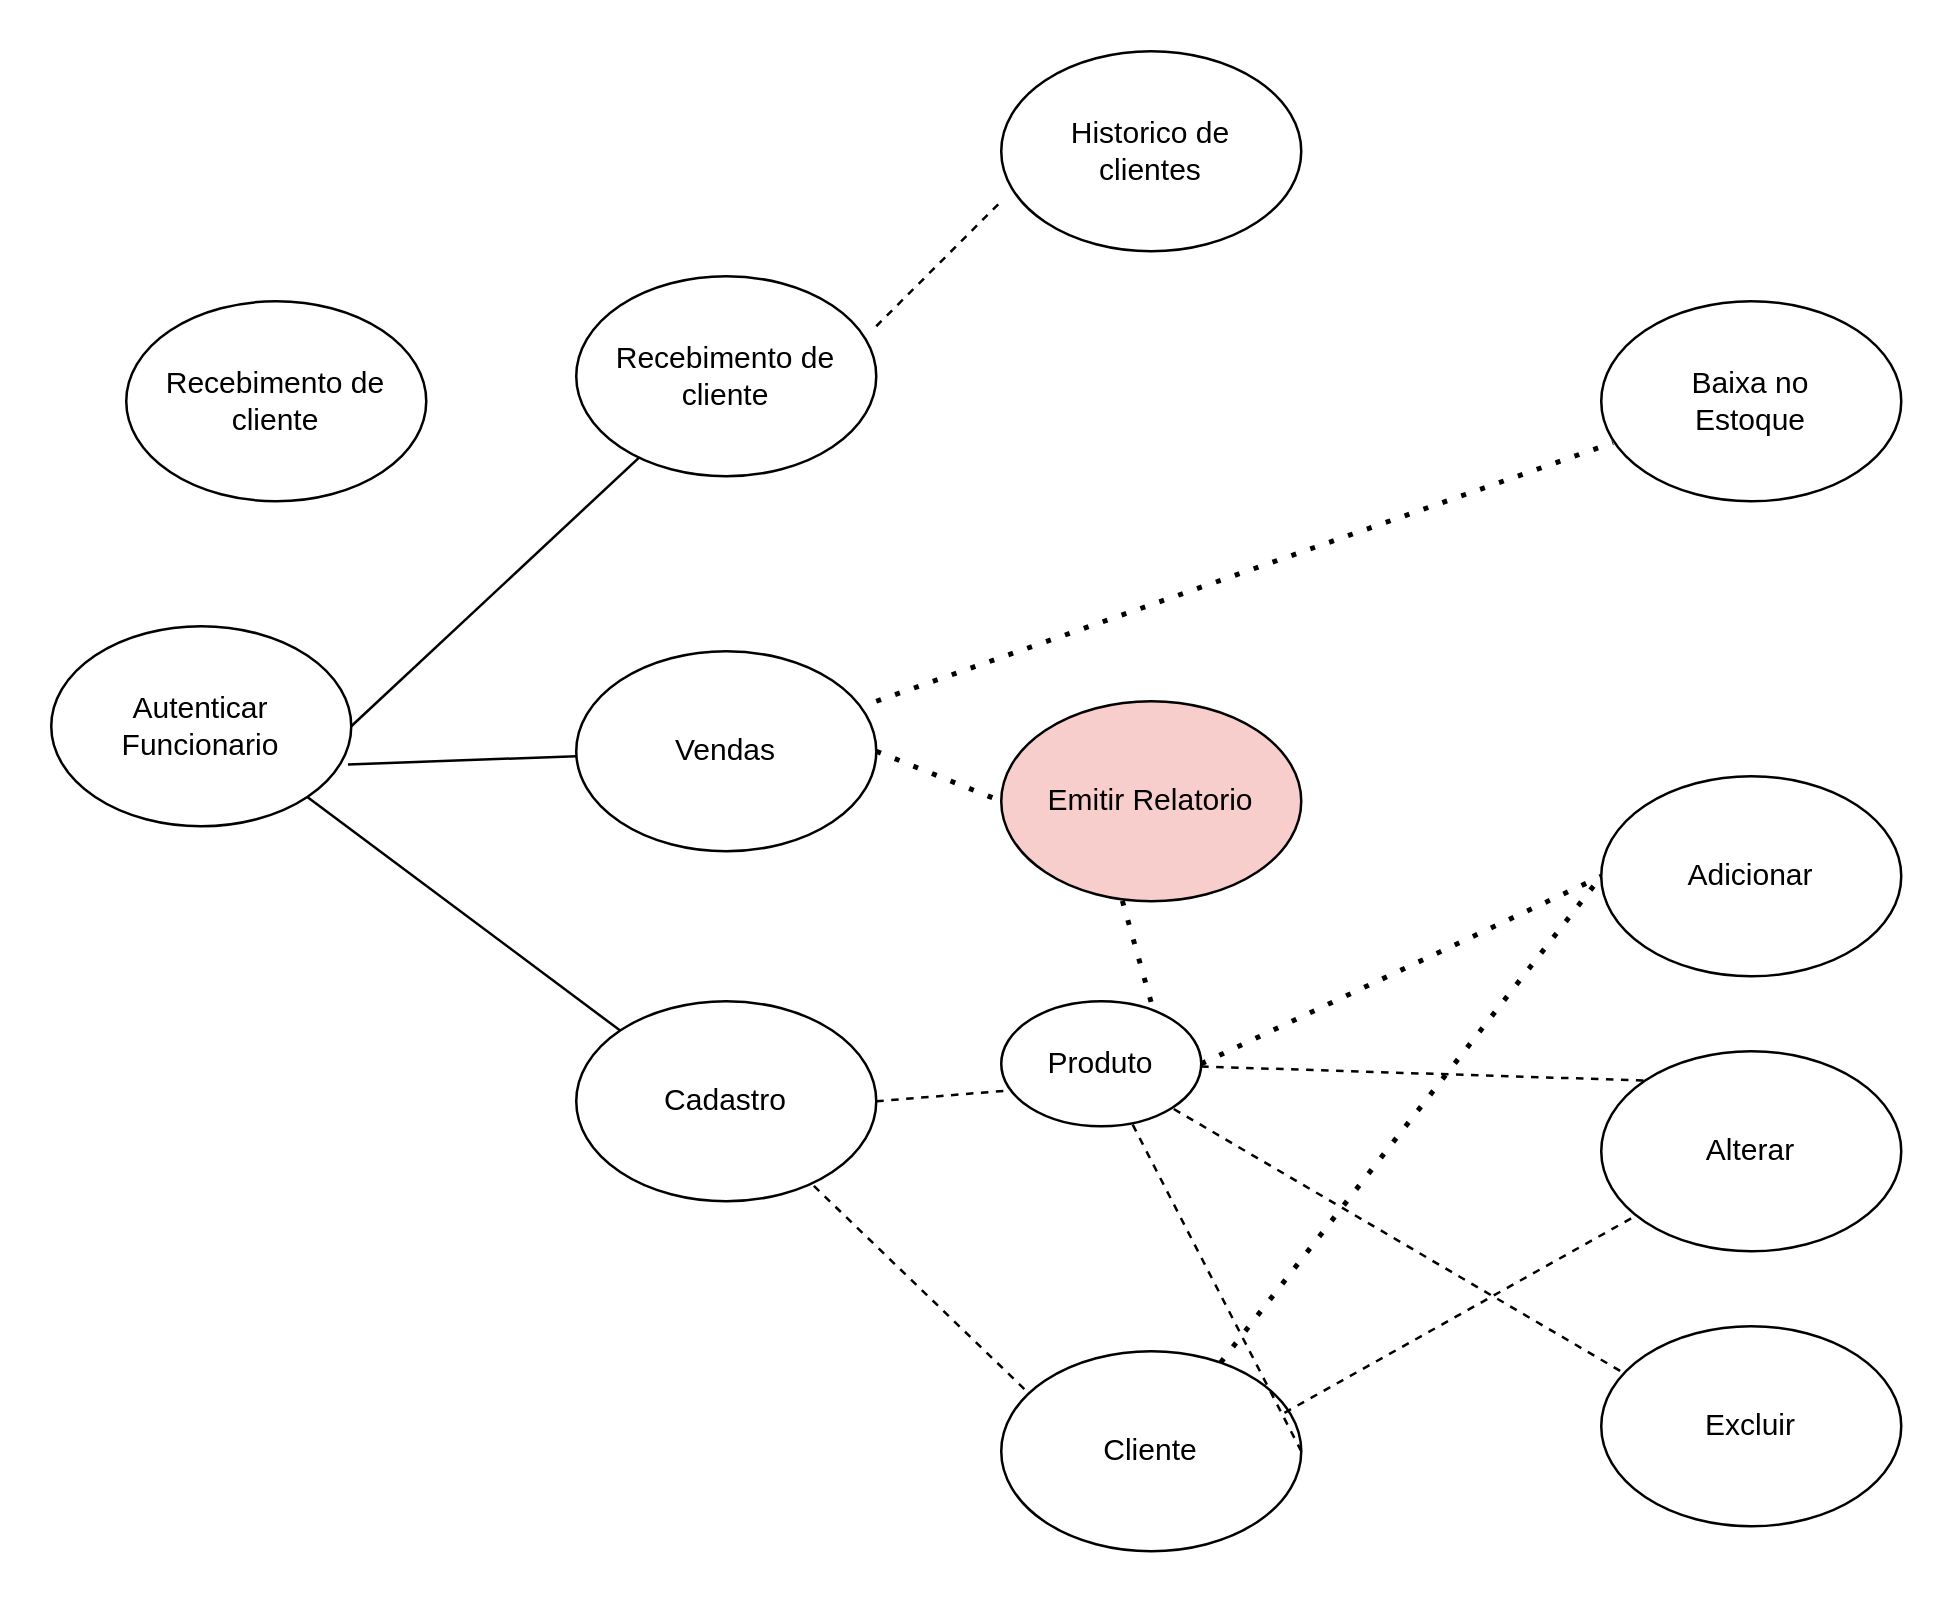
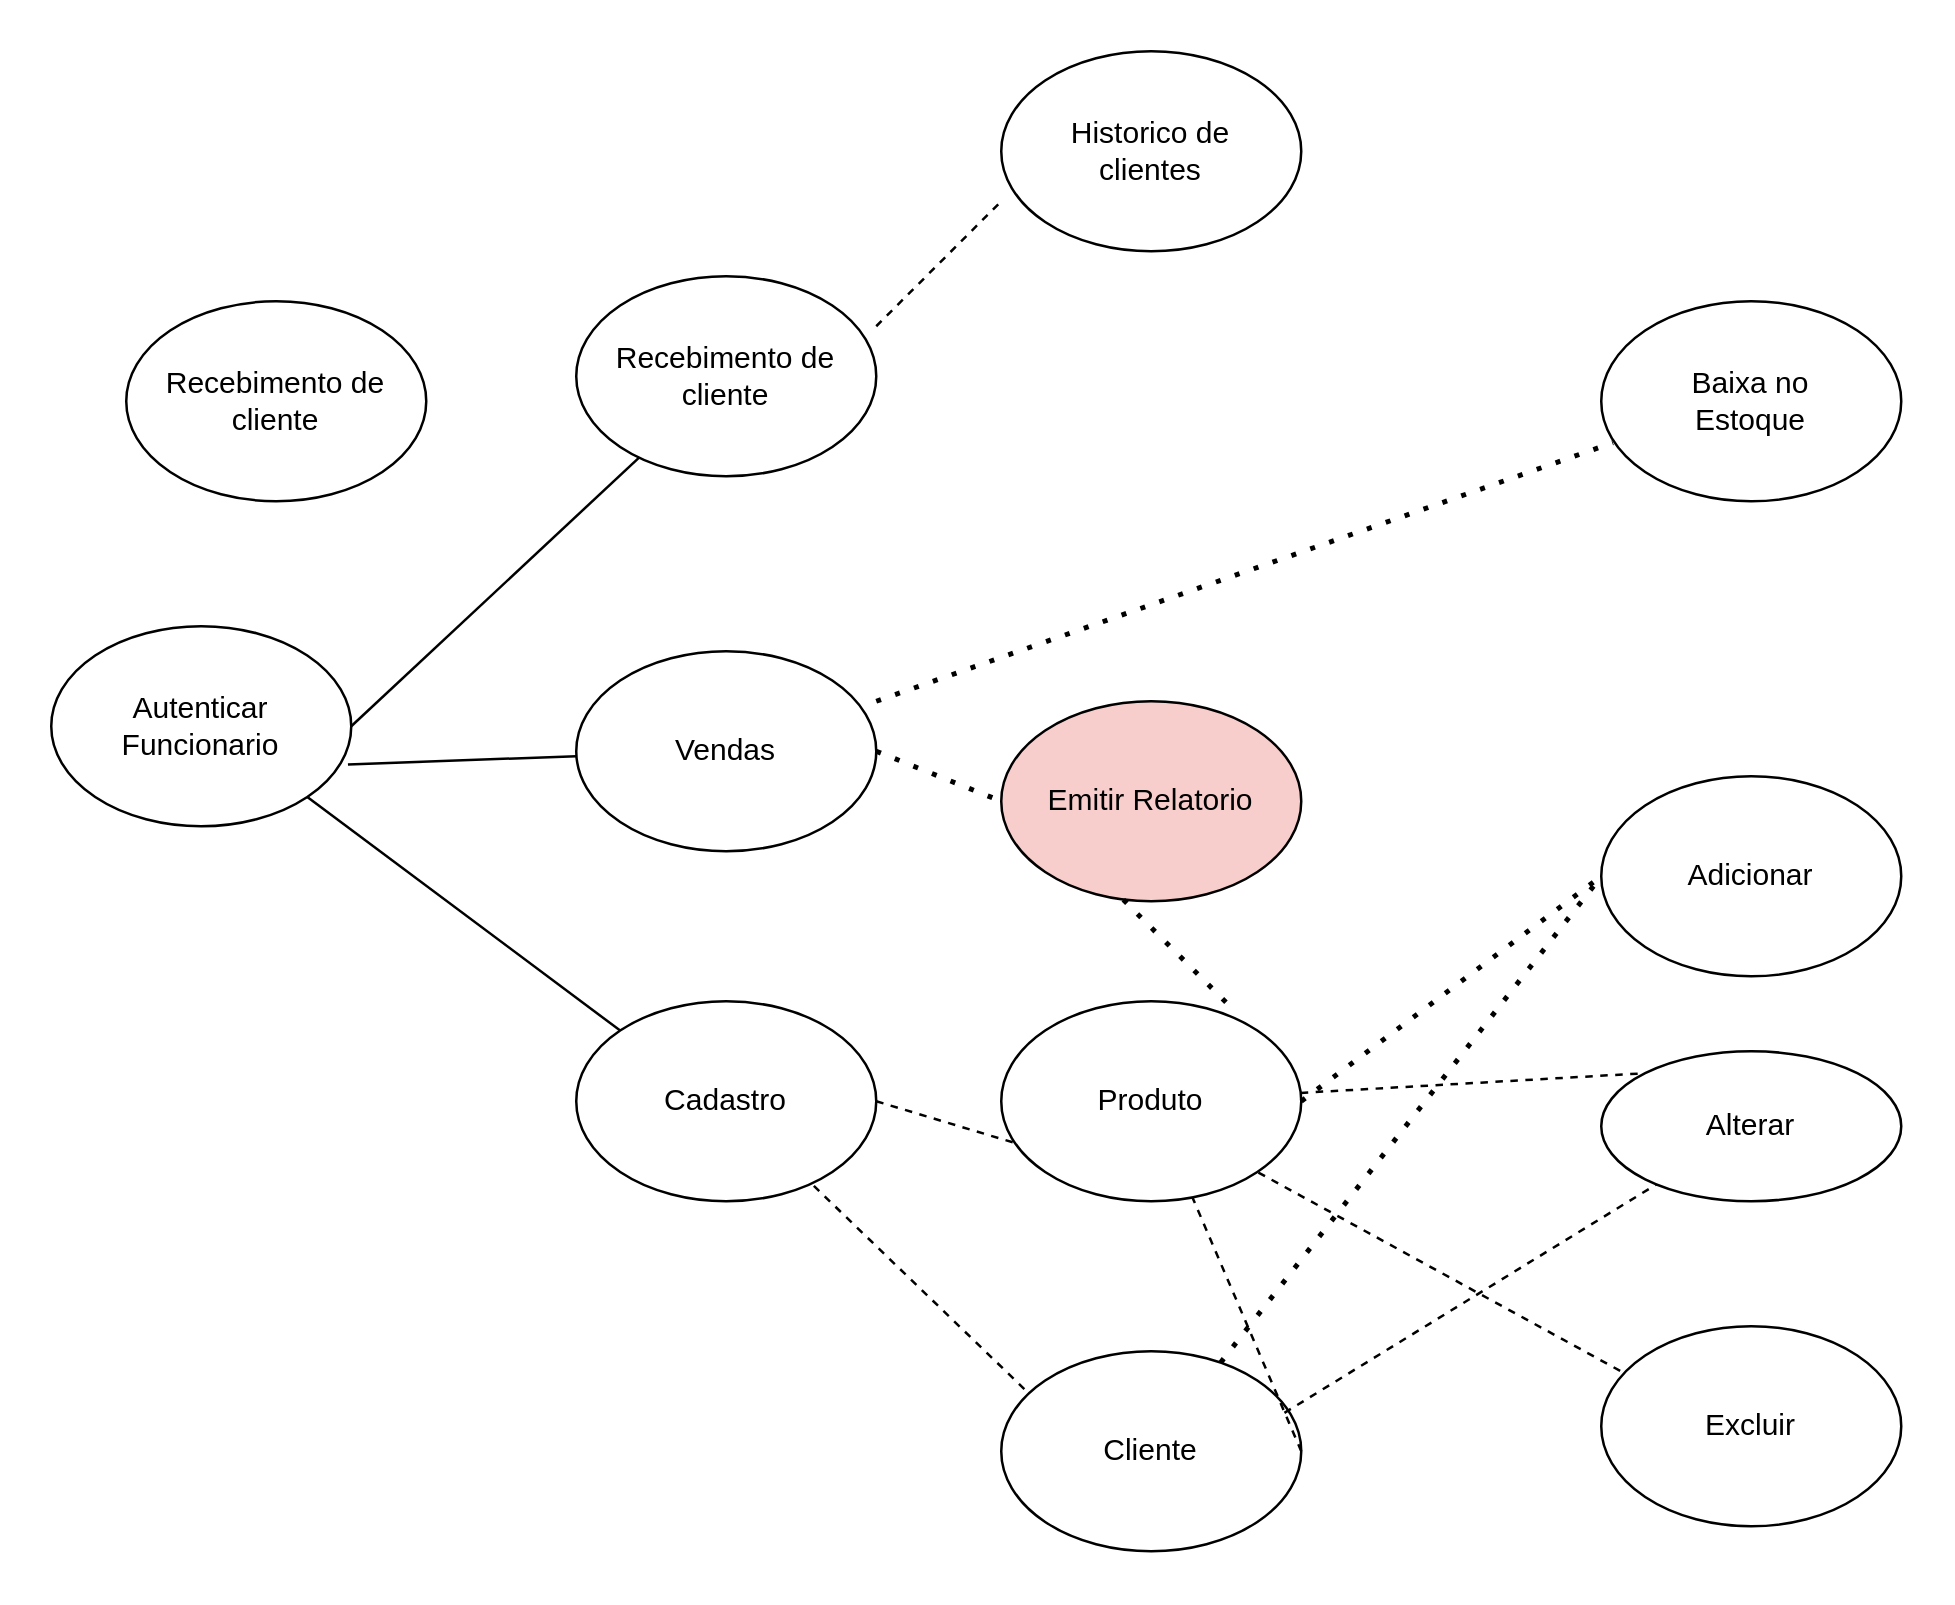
(1101, 1064) -> (1151, 1101)
(1751, 1151) -> (1751, 1126)
